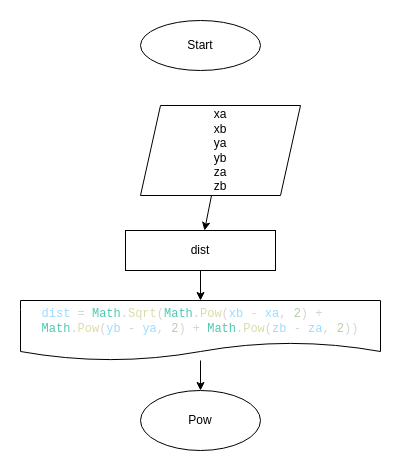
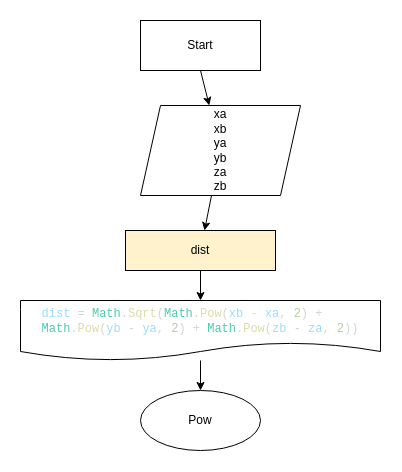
(201, 46) -> (201, 46)
none -> (204, 84)
(201, 251) -> (201, 251)
